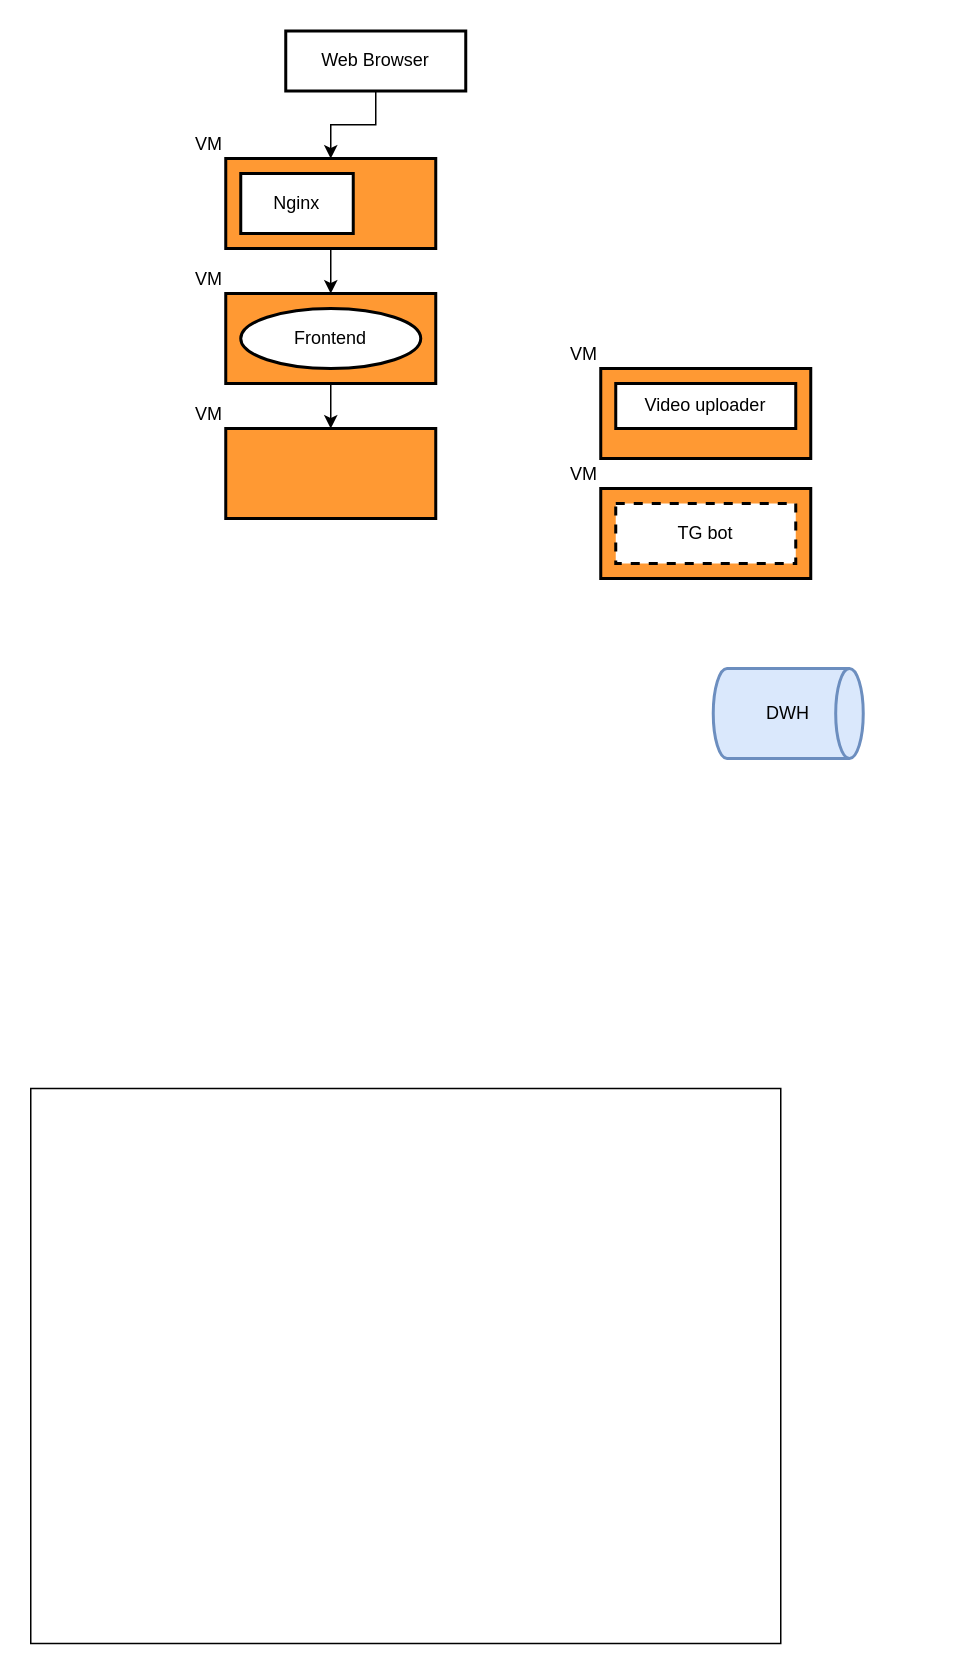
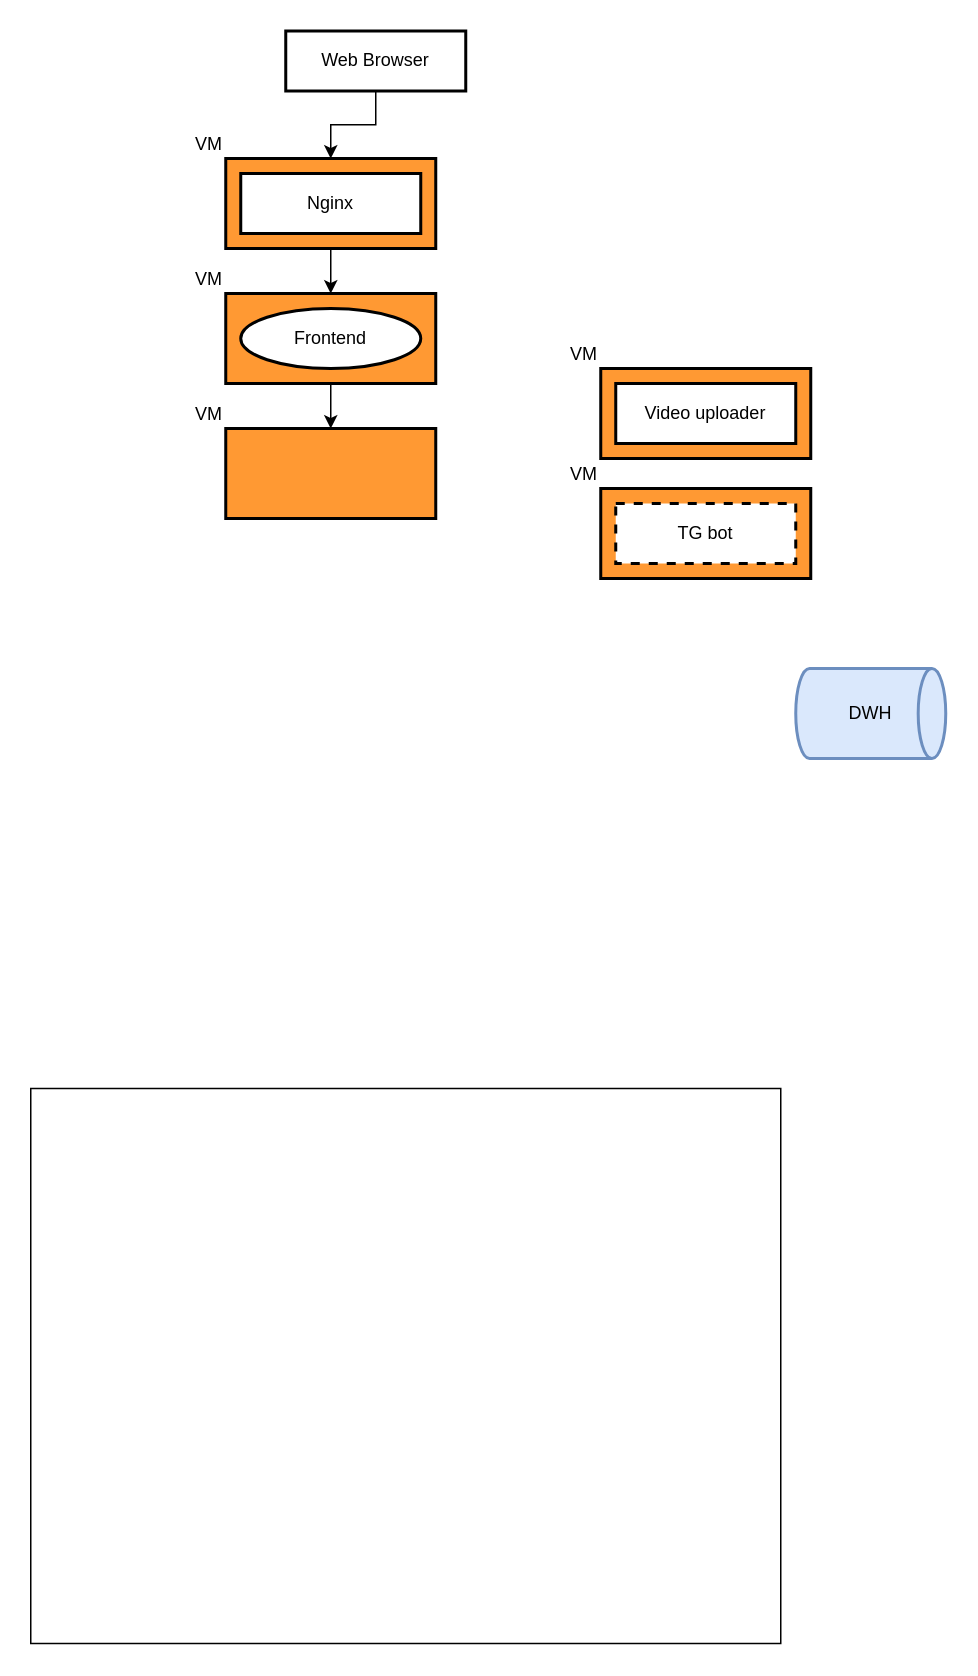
(297, 203) -> (331, 203)
(706, 406) -> (706, 413)
(788, 713) -> (871, 713)
